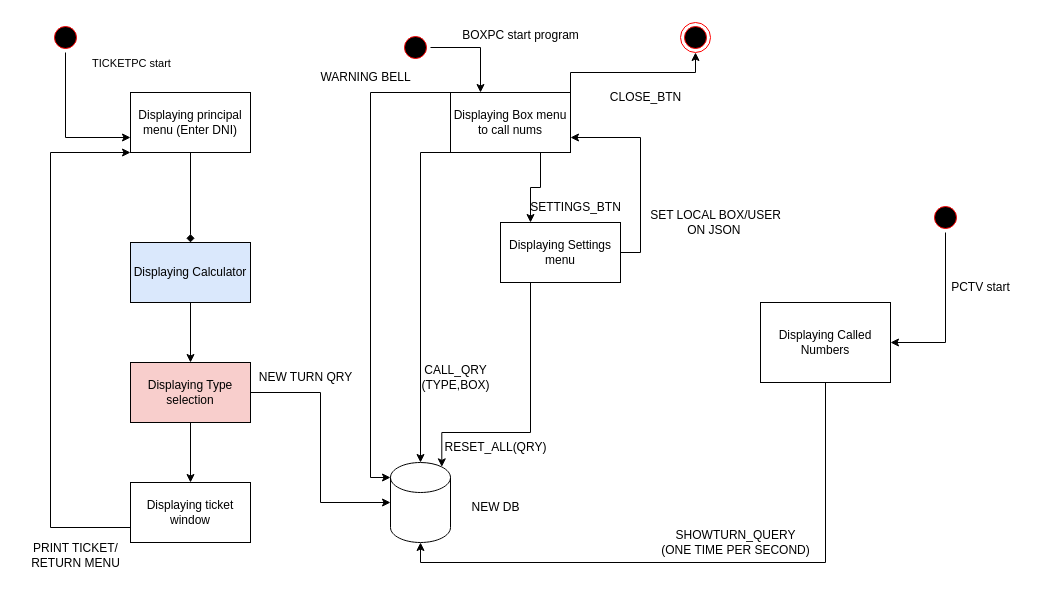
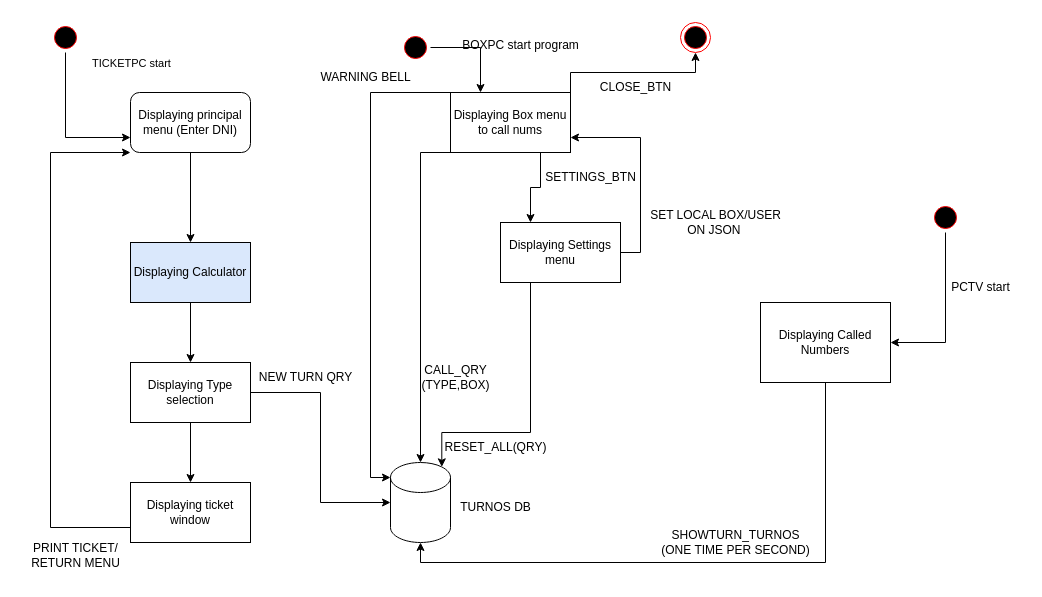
(521, 36) -> (521, 46)
(646, 98) -> (636, 88)
(191, 123) -> (191, 123)
(576, 208) -> (591, 178)
(191, 234) -> (191, 234)
(191, 393) -> (191, 393)
(496, 508) -> (496, 508)
(736, 543) -> (736, 543)
